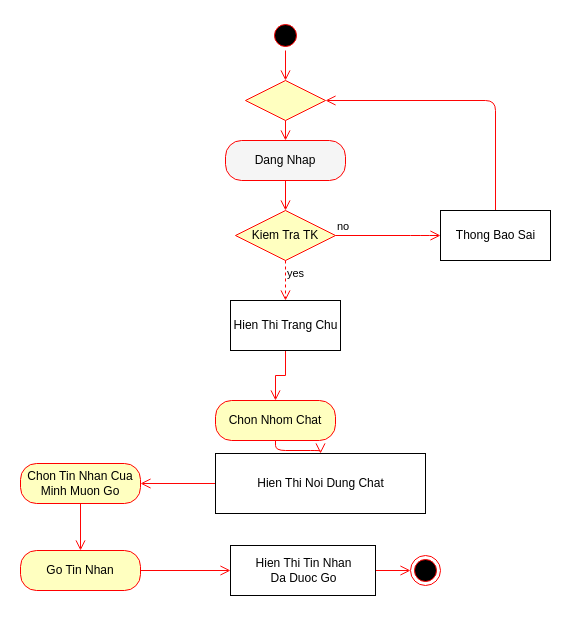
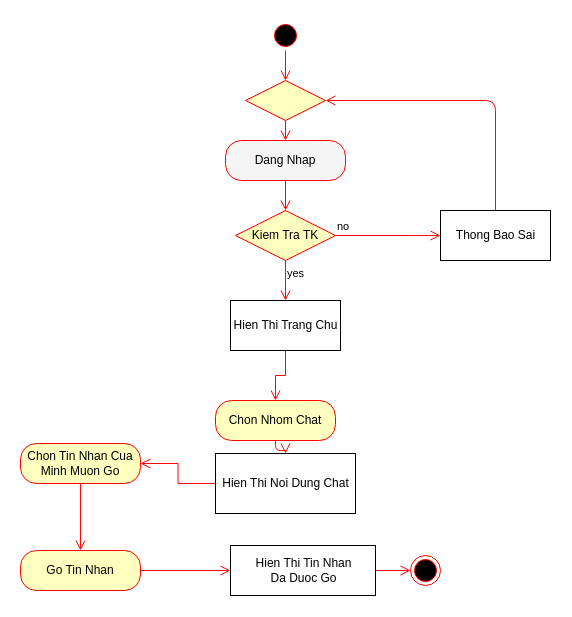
(286, 280) -> (286, 280)
(81, 484) -> (81, 464)
(321, 484) -> (286, 484)
